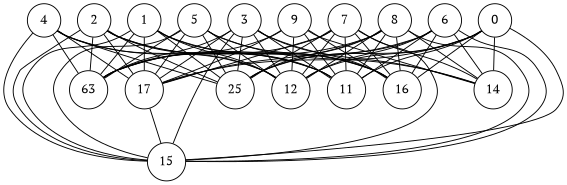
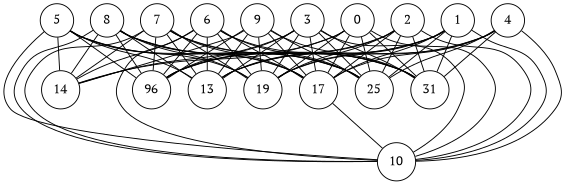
none -> (262, 54)
none -> (315, 54)
(89, 90) -> (207, 90)
(291, 90) -> (263, 90)
(347, 90) -> (430, 90)
(402, 90) -> (152, 90)
(167, 162) -> (397, 162)
